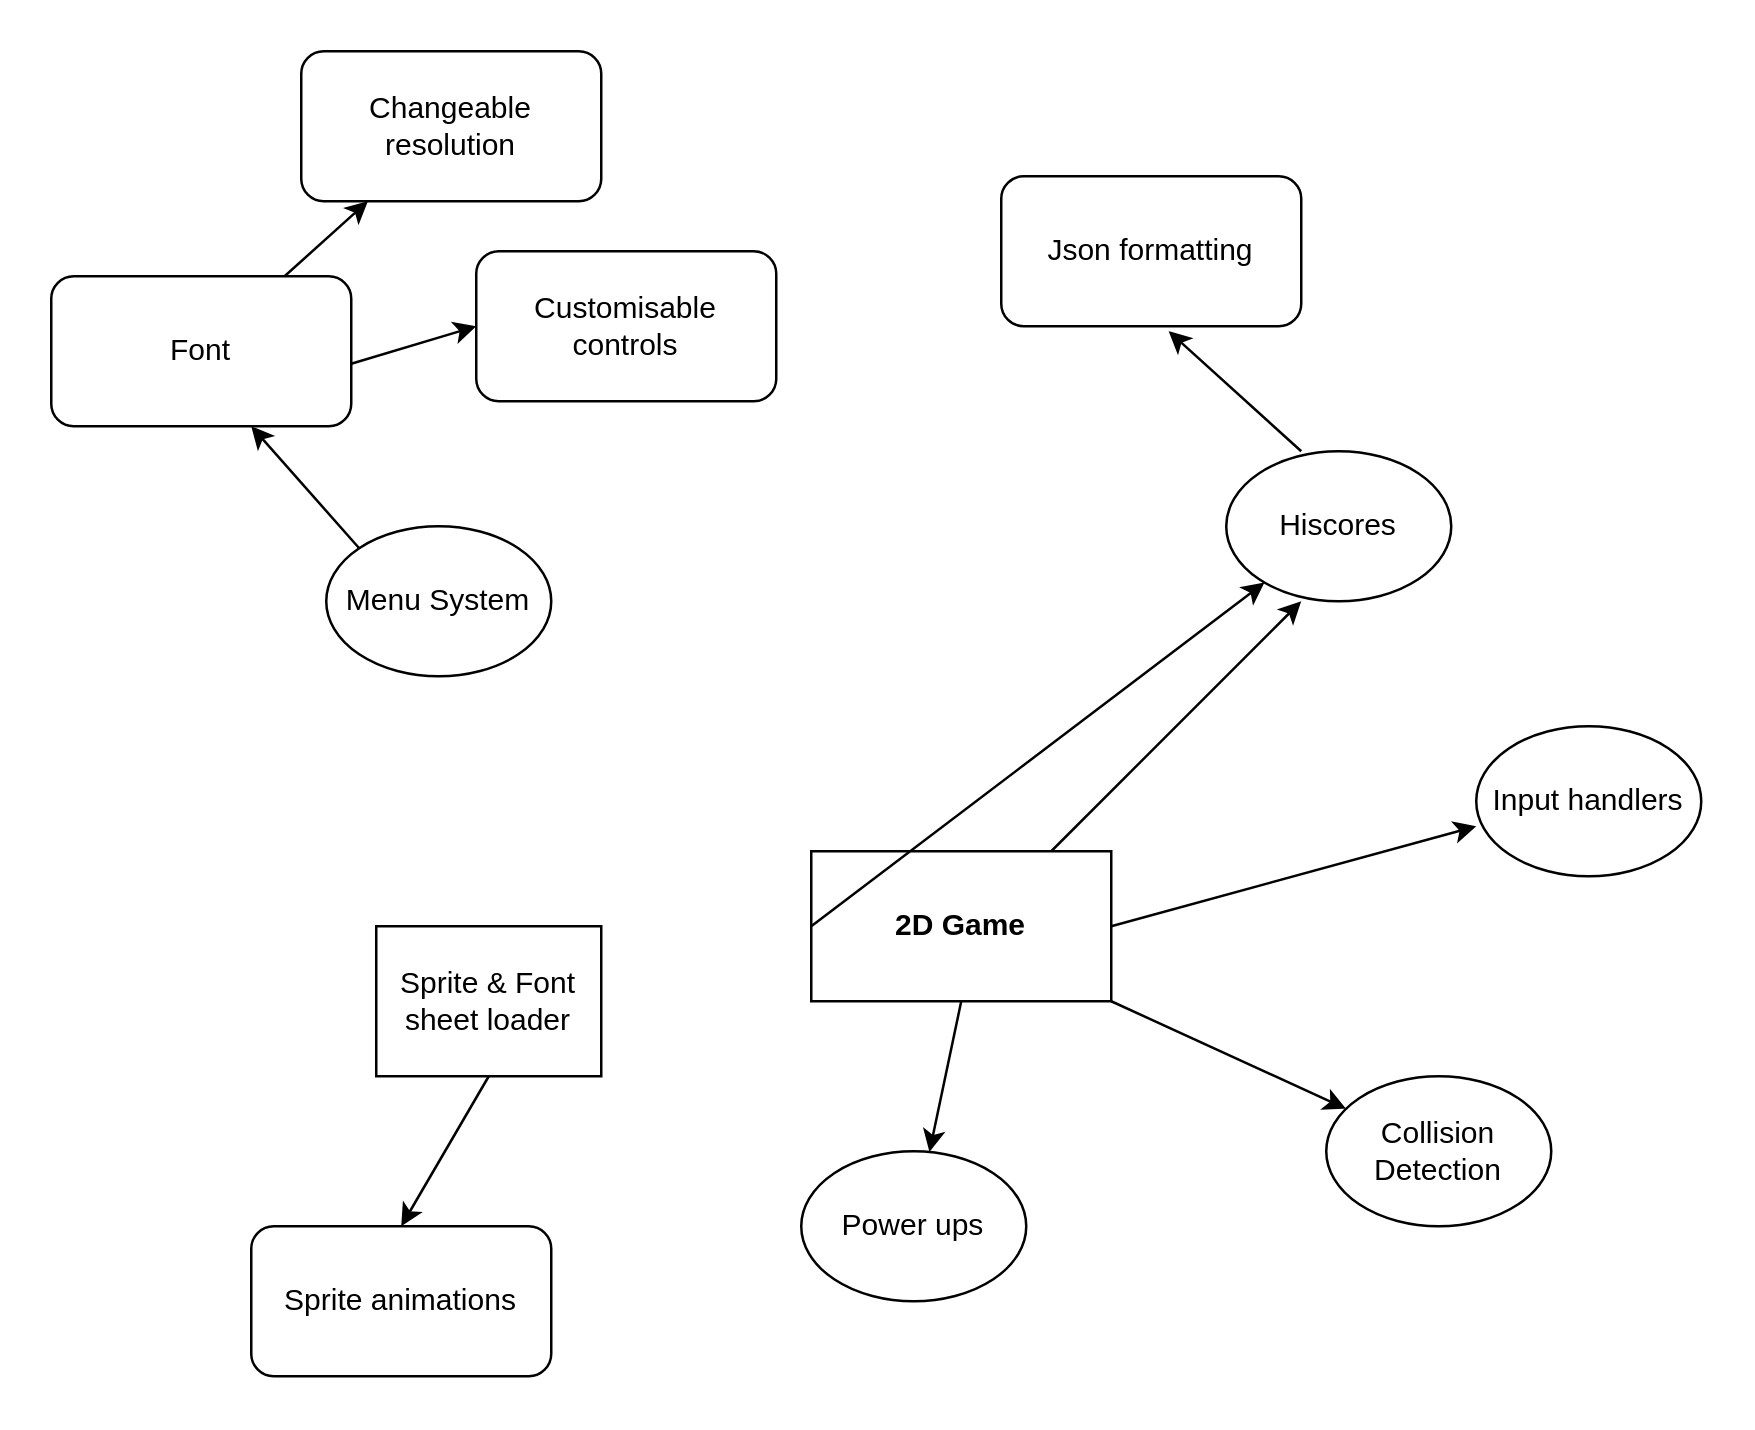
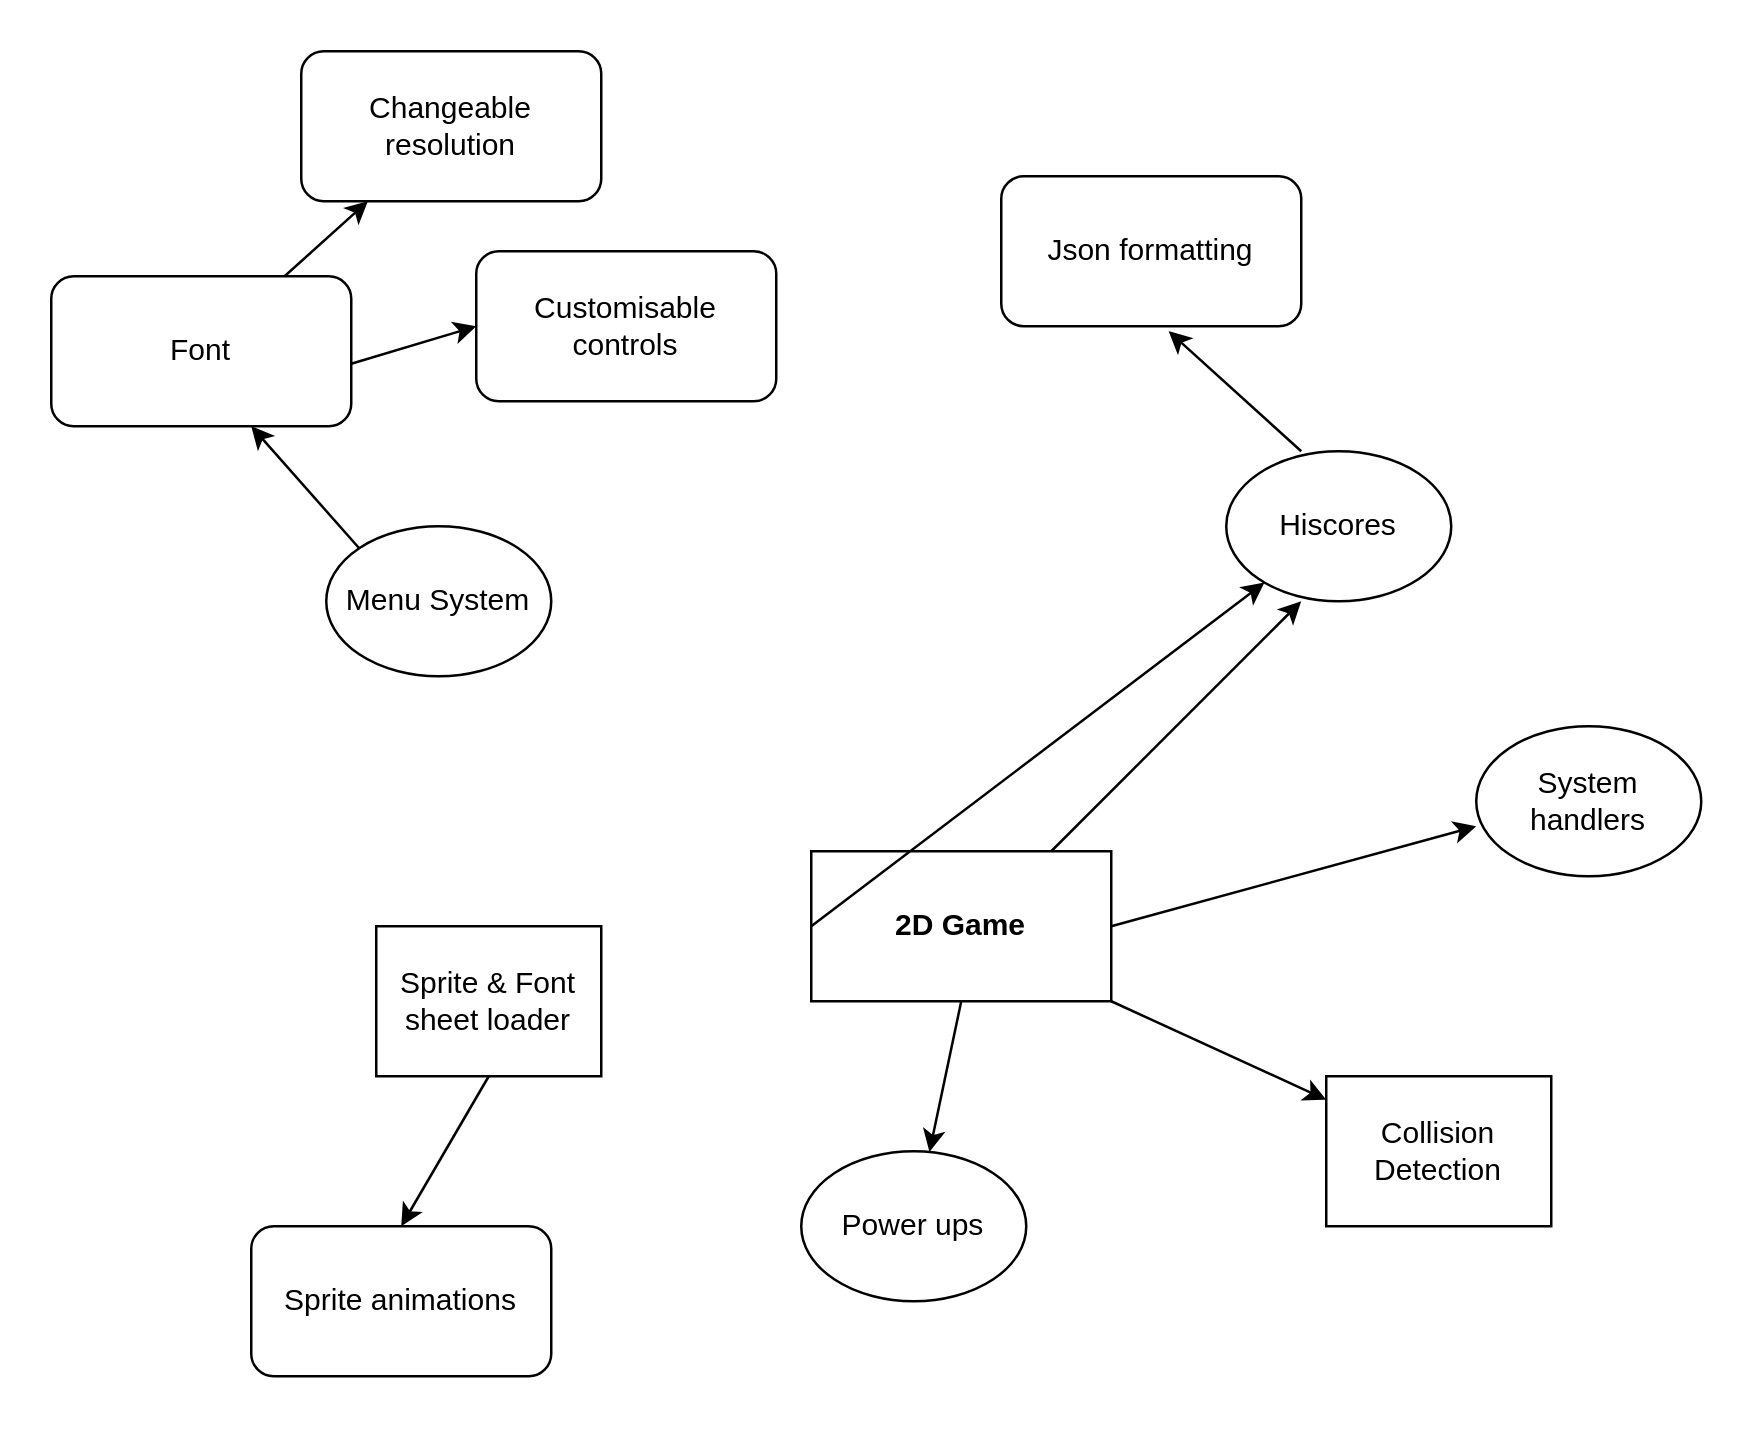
(1589, 801) -> (1589, 801)
(1439, 1151) -> (1439, 1151)
